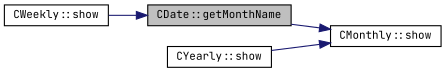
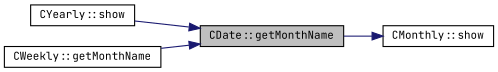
(56, 15) -> (83, 57)
(296, 47) -> (162, 24)
